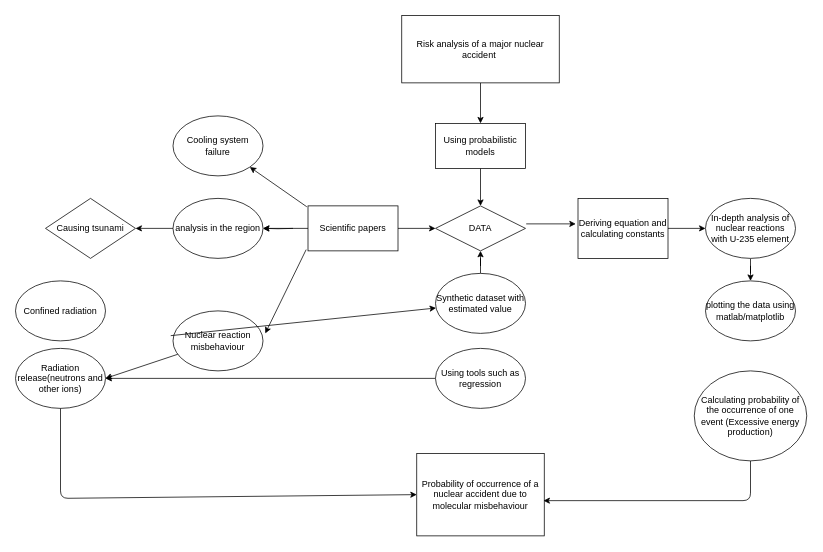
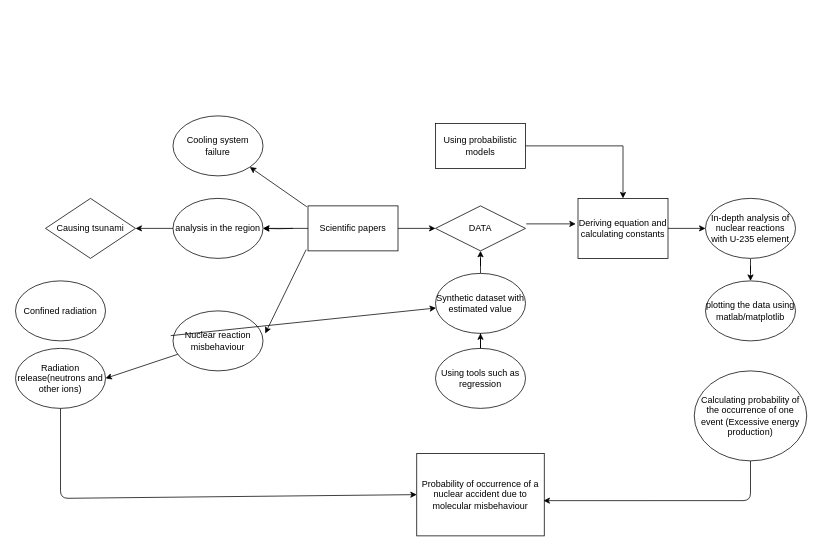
(480, 49) -> none
(480, 100) -> none
(480, 185) -> (622, 146)
(273, 378) -> (480, 338)
